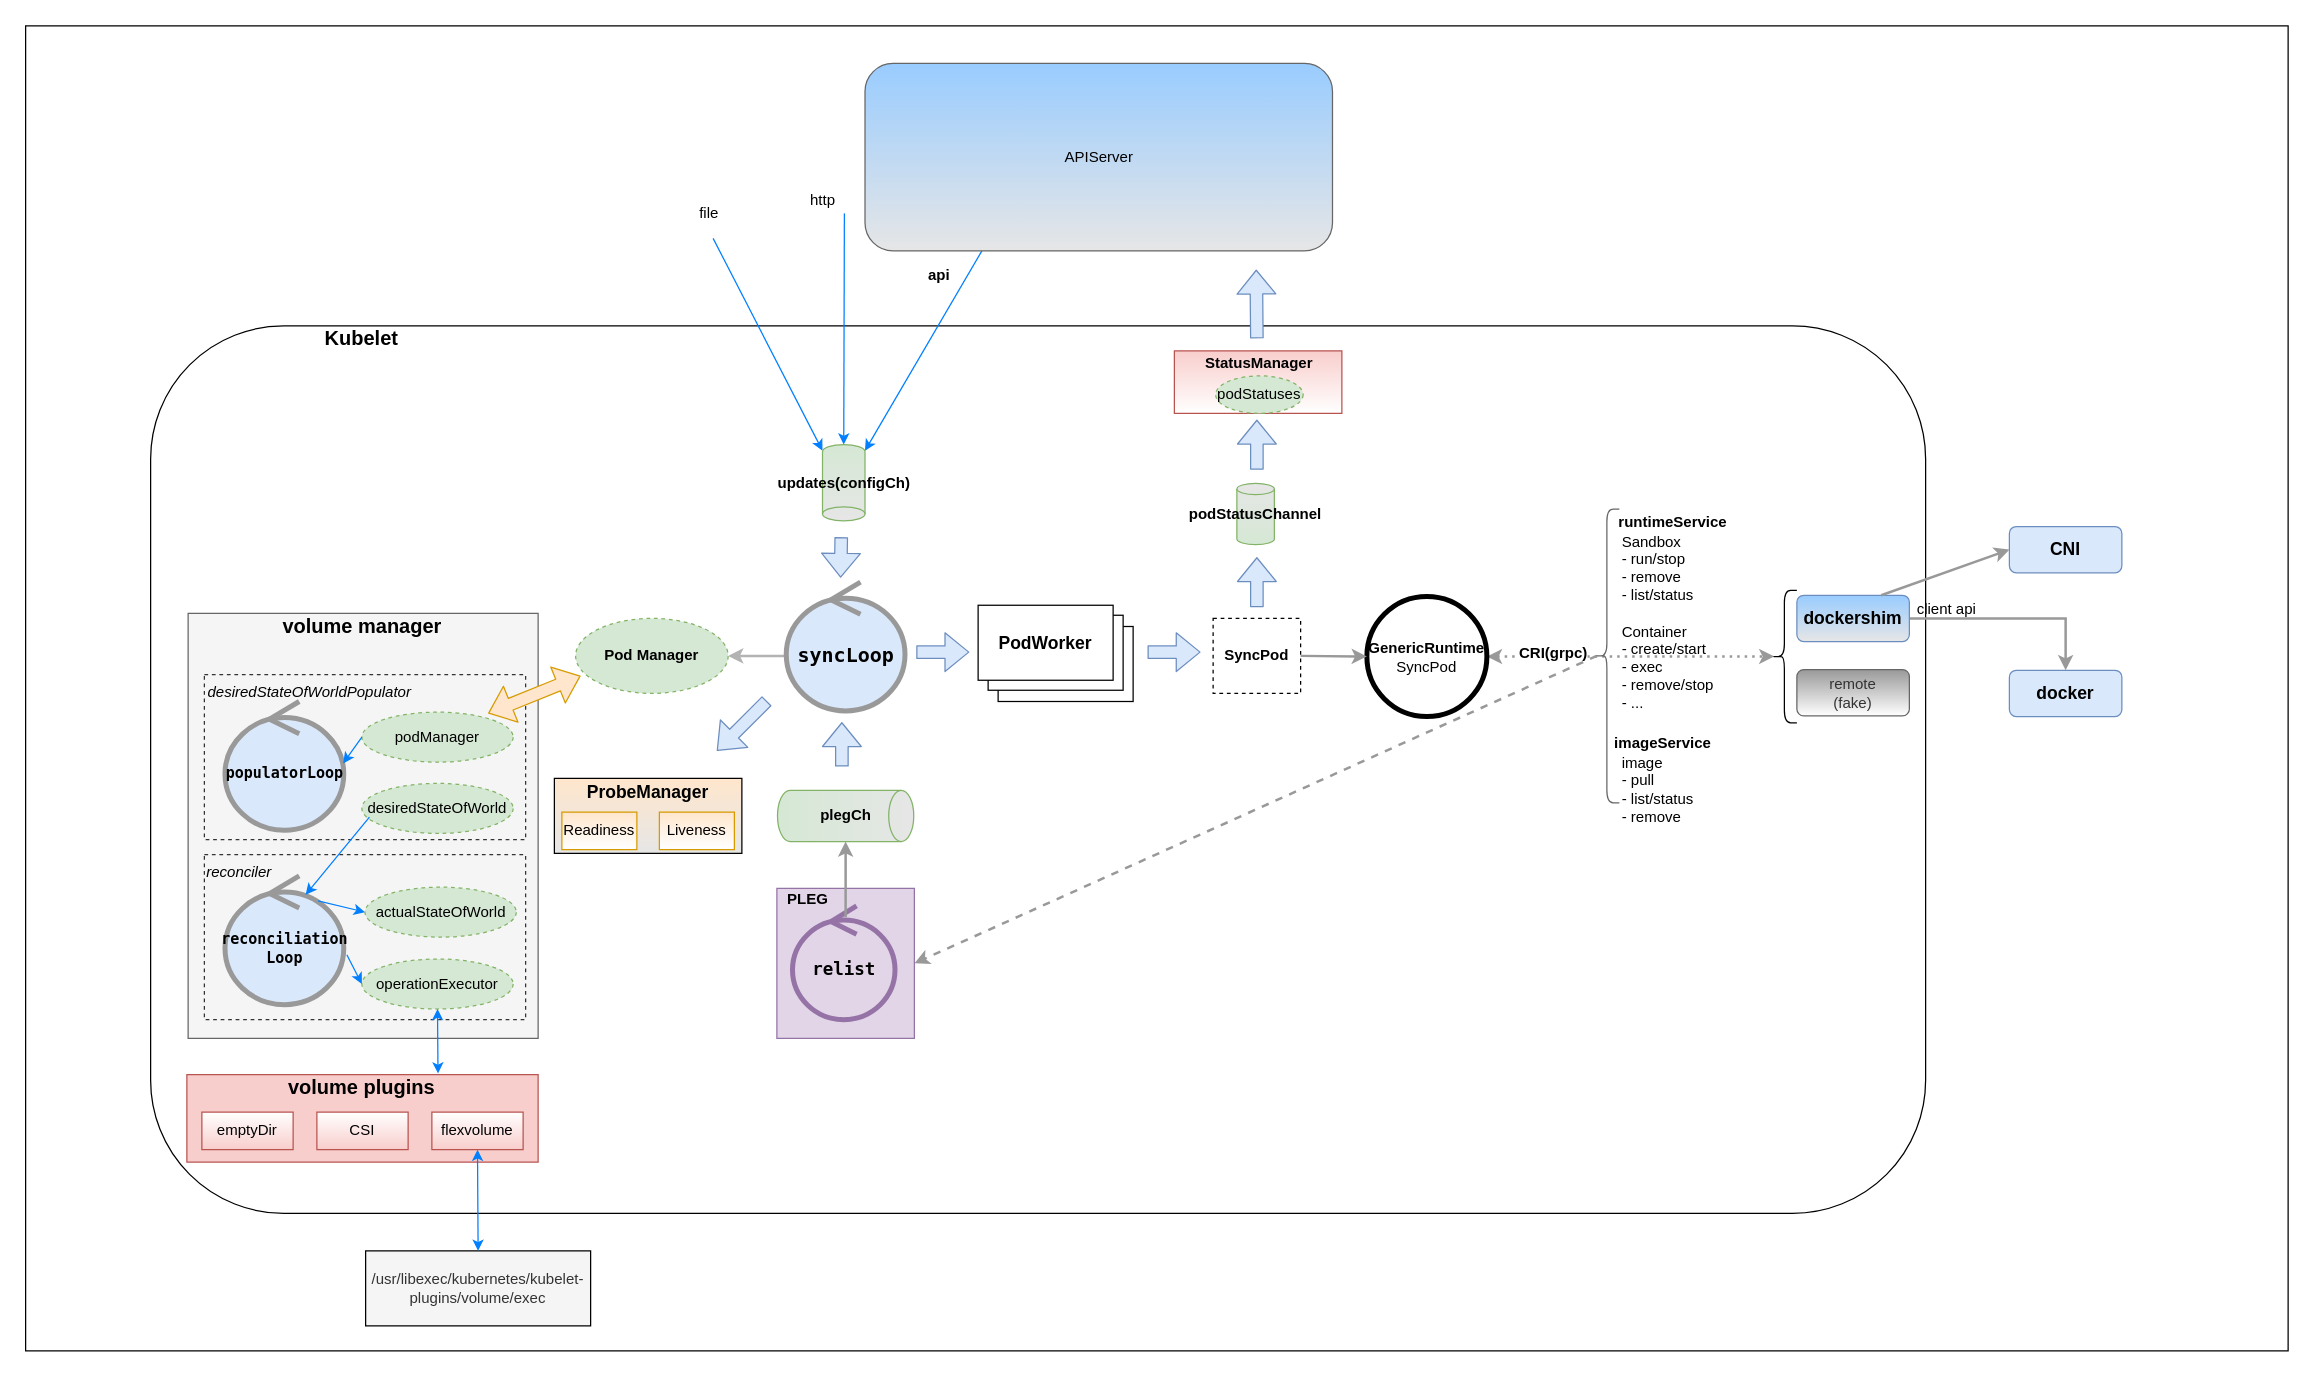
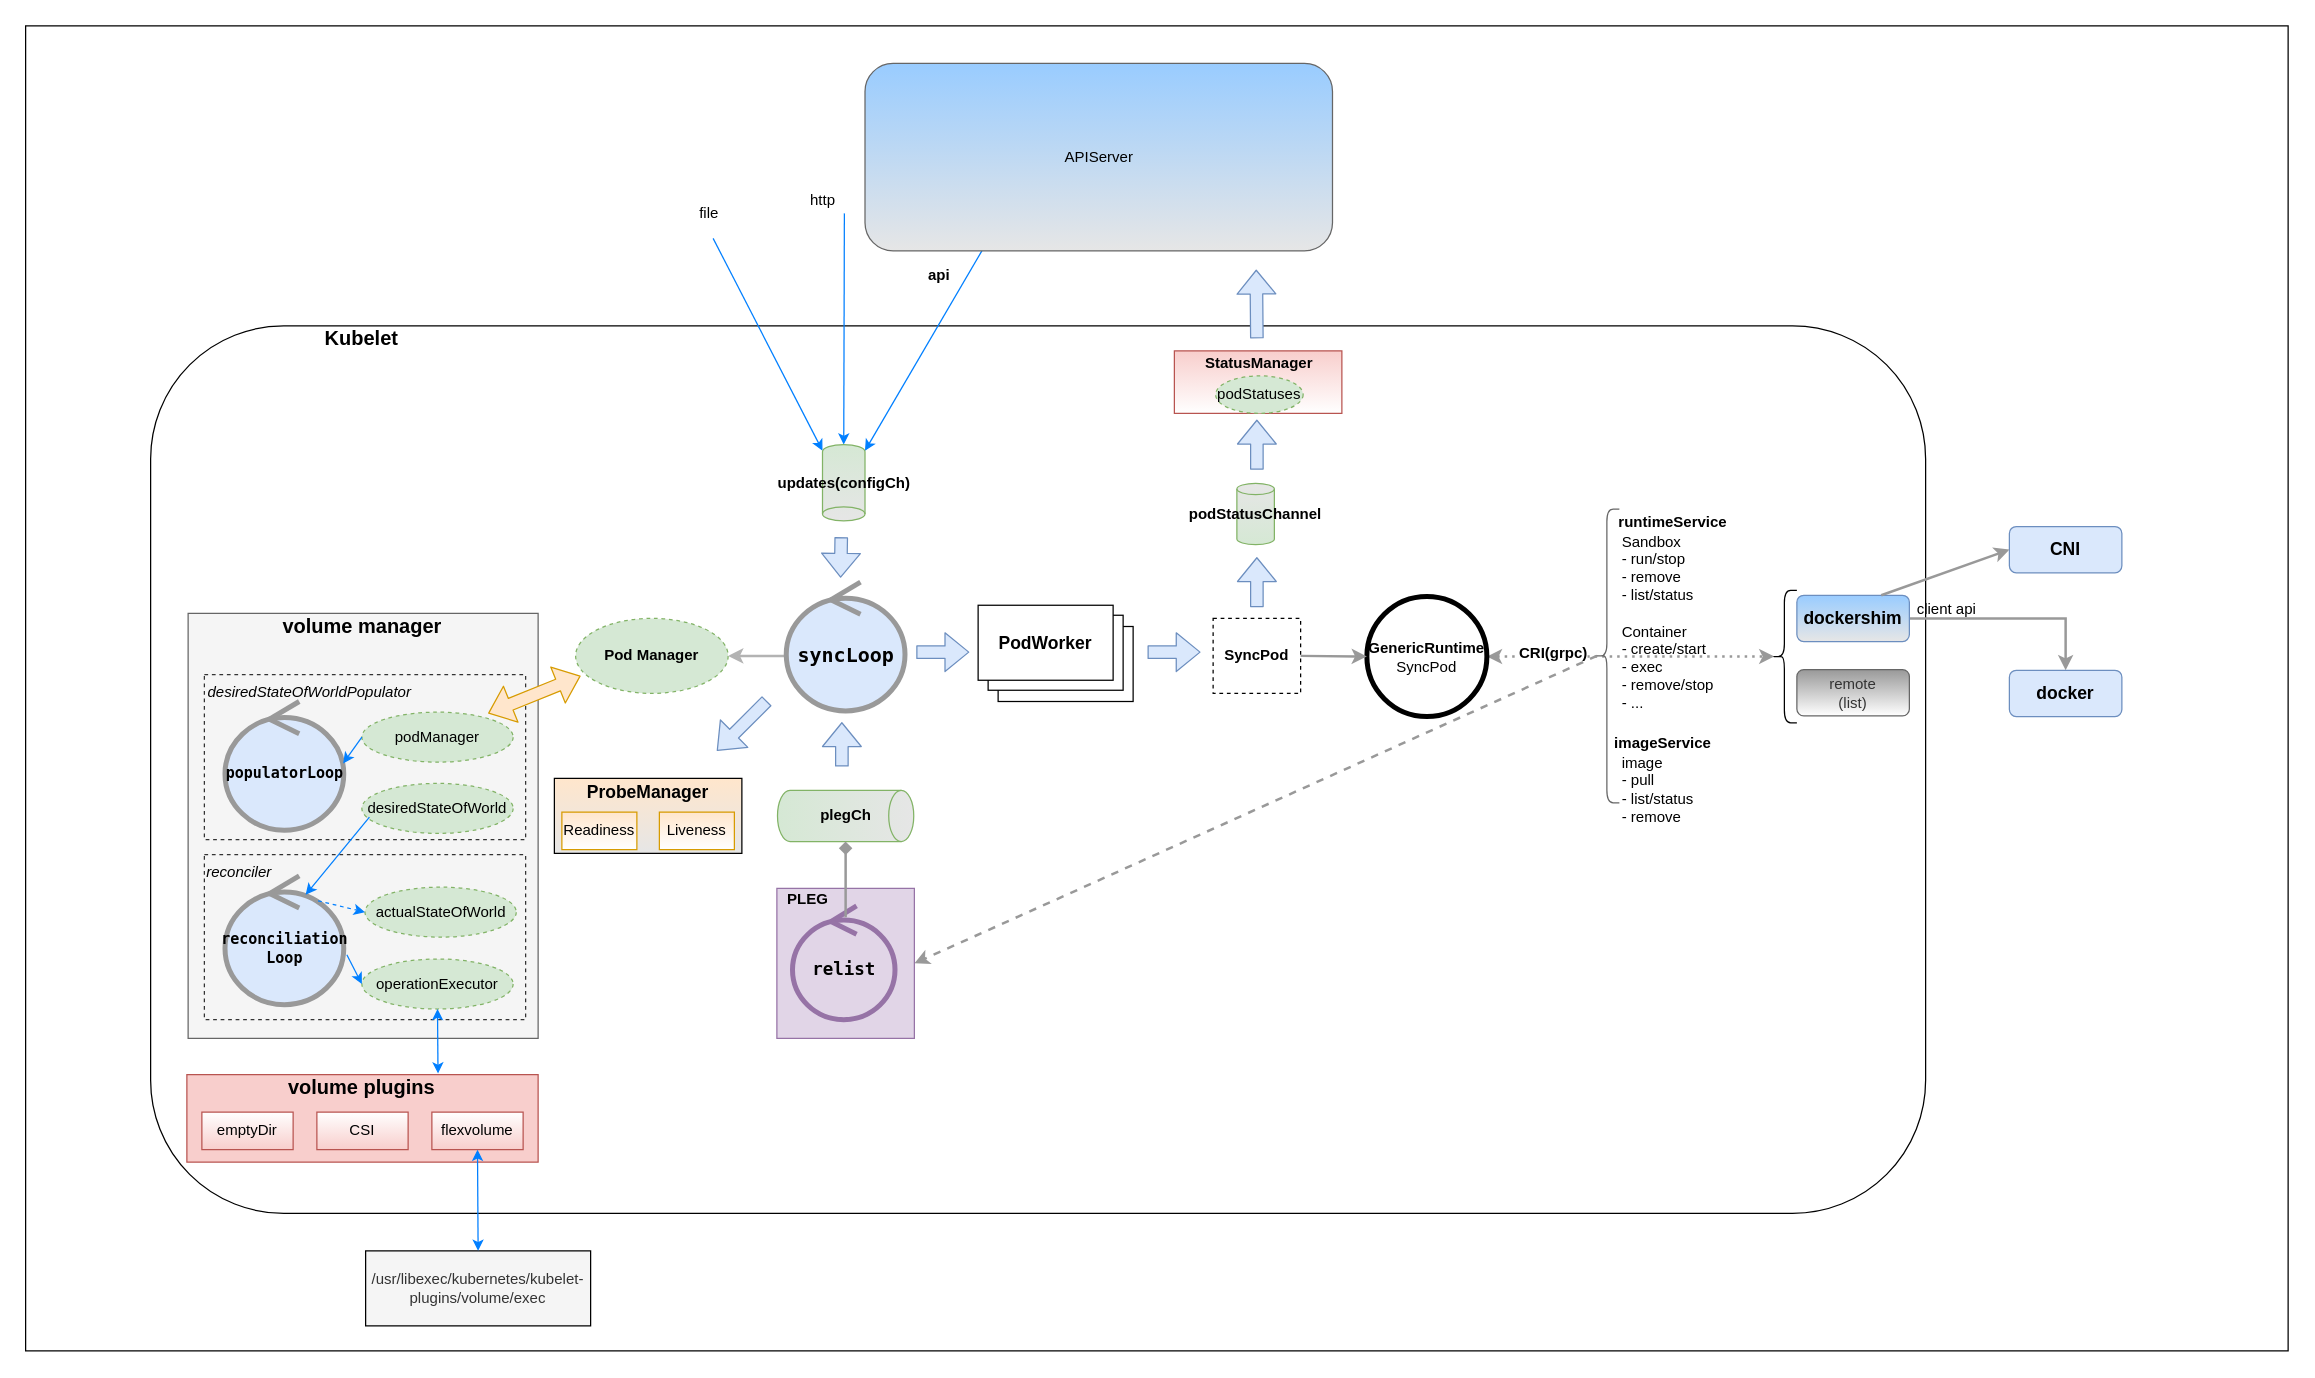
(1853, 693) -> (1853, 693)
(846, 854) -> (846, 855)
(338, 905) -> (338, 905)
